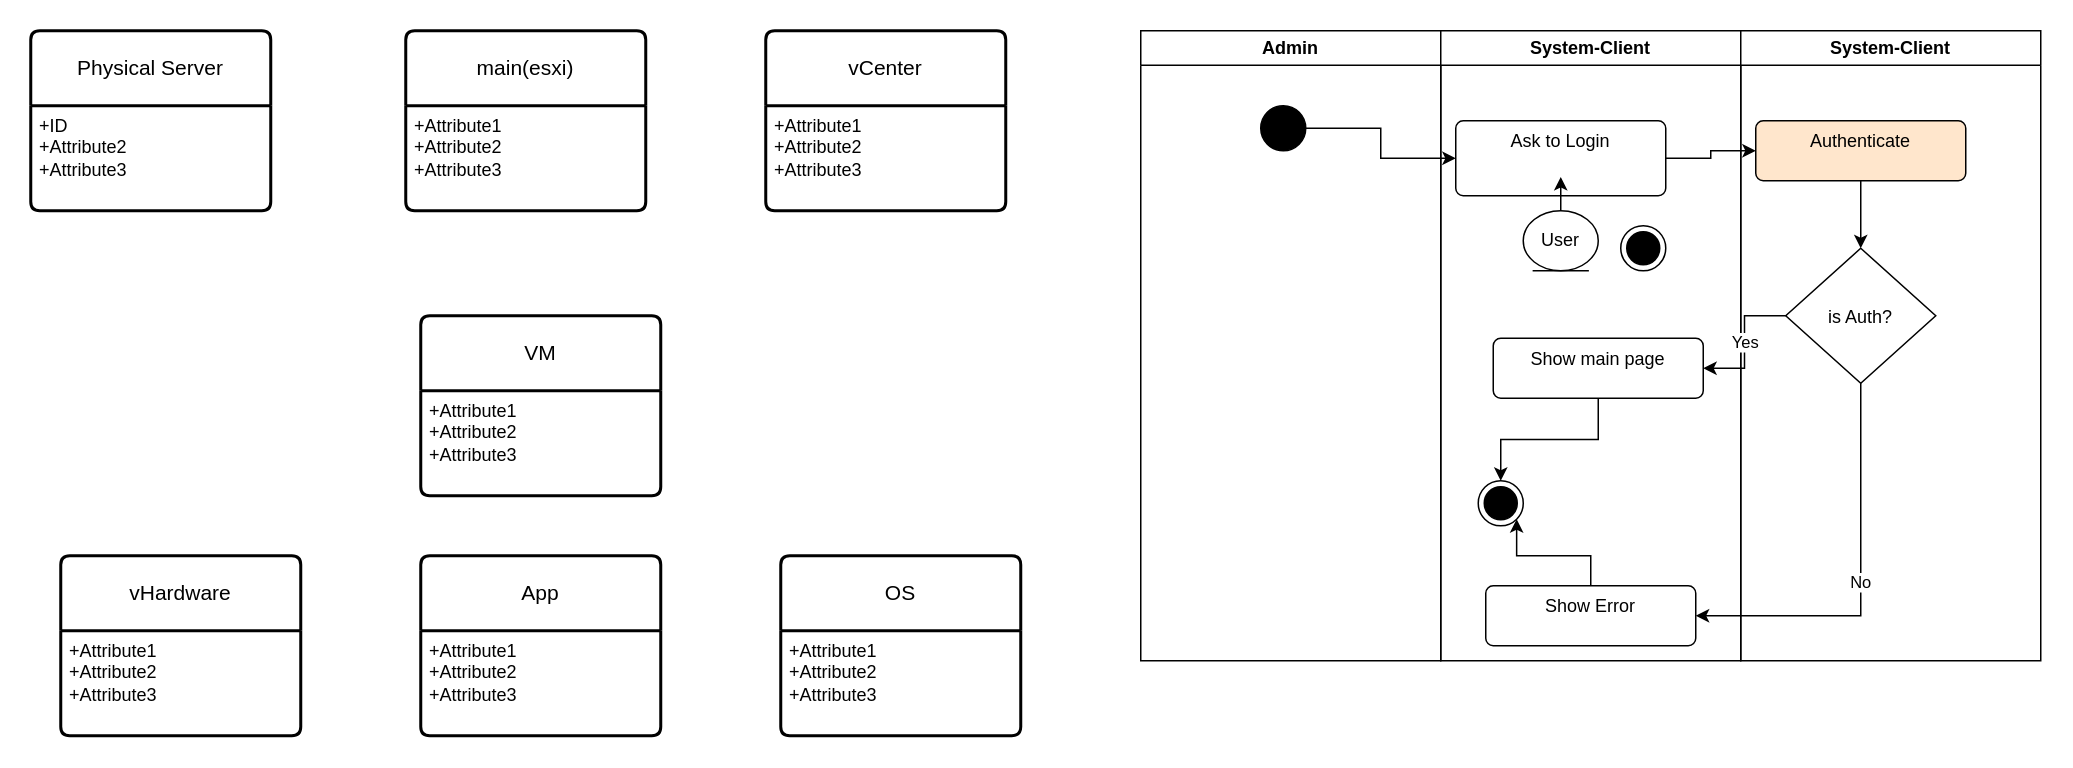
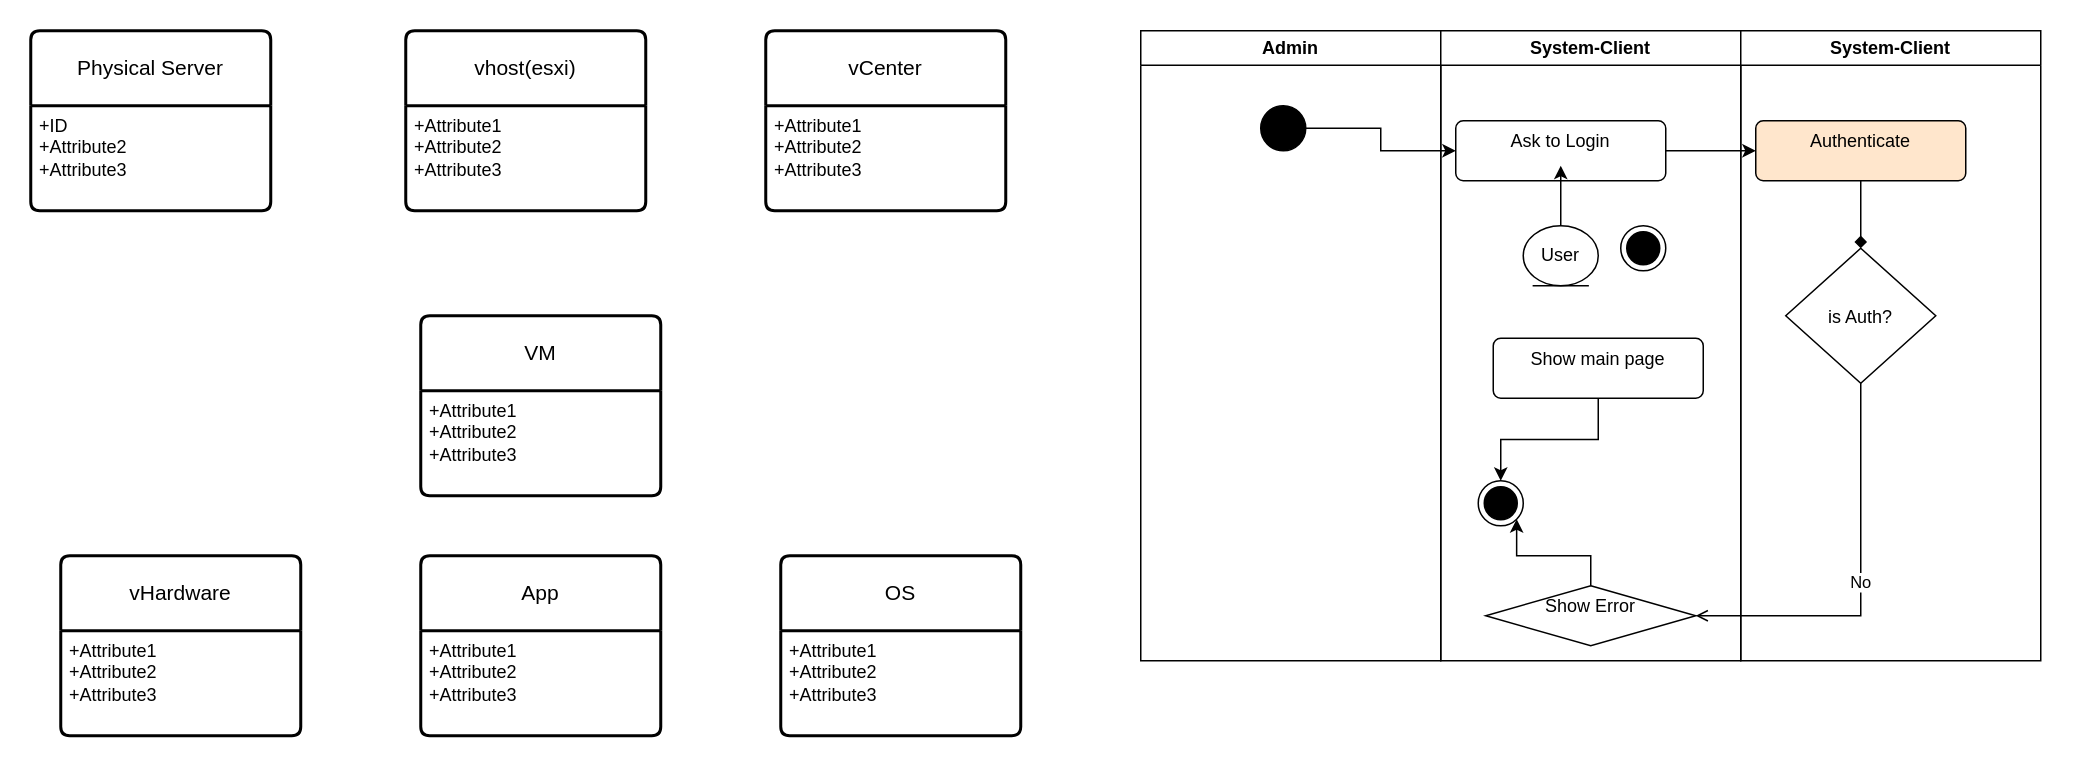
(526, 68) -> (526, 68)
(1561, 158) -> (1561, 151)
(1861, 237) -> (1861, 236)
(1561, 241) -> (1561, 256)
(1745, 337) -> none
(1591, 616) -> (1591, 616)
(1707, 616) -> (1704, 616)
